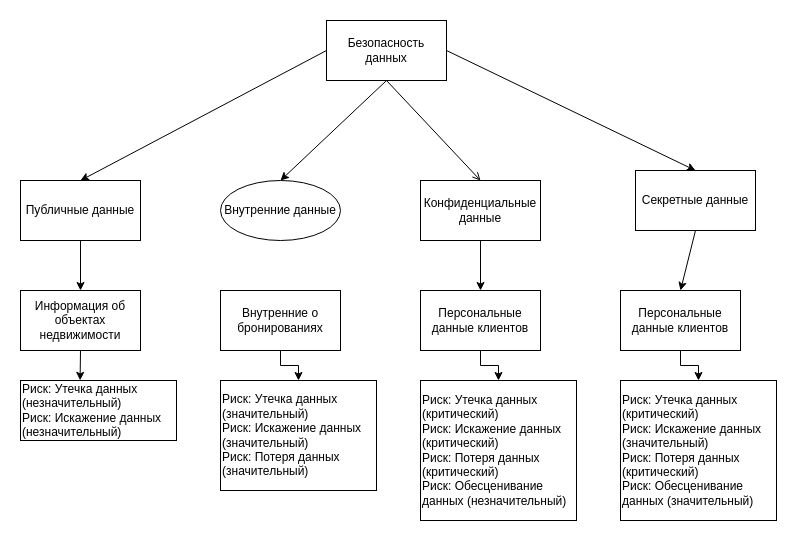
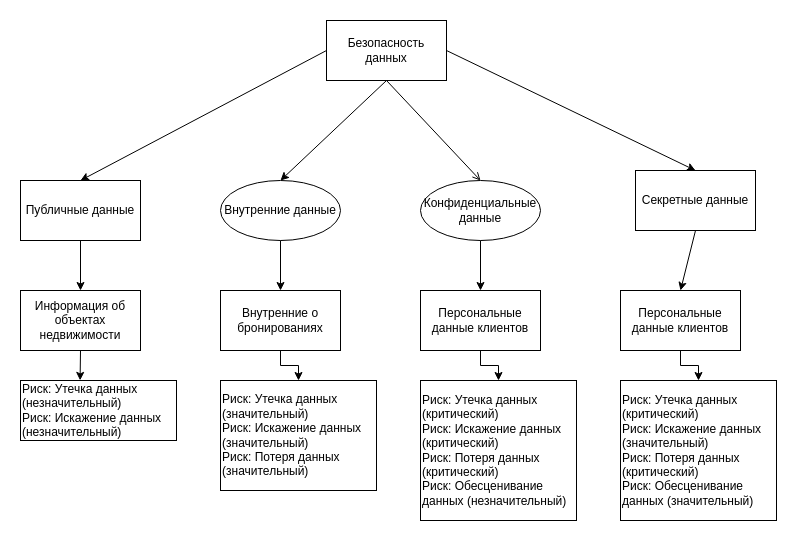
(481, 211) -> (481, 211)
none -> (281, 262)
